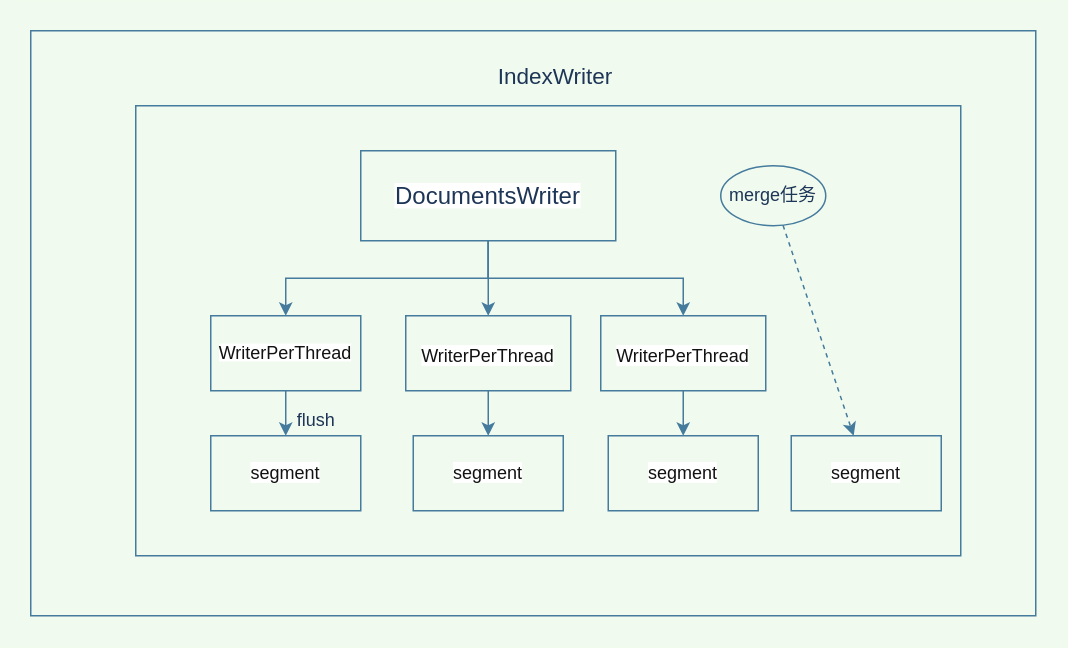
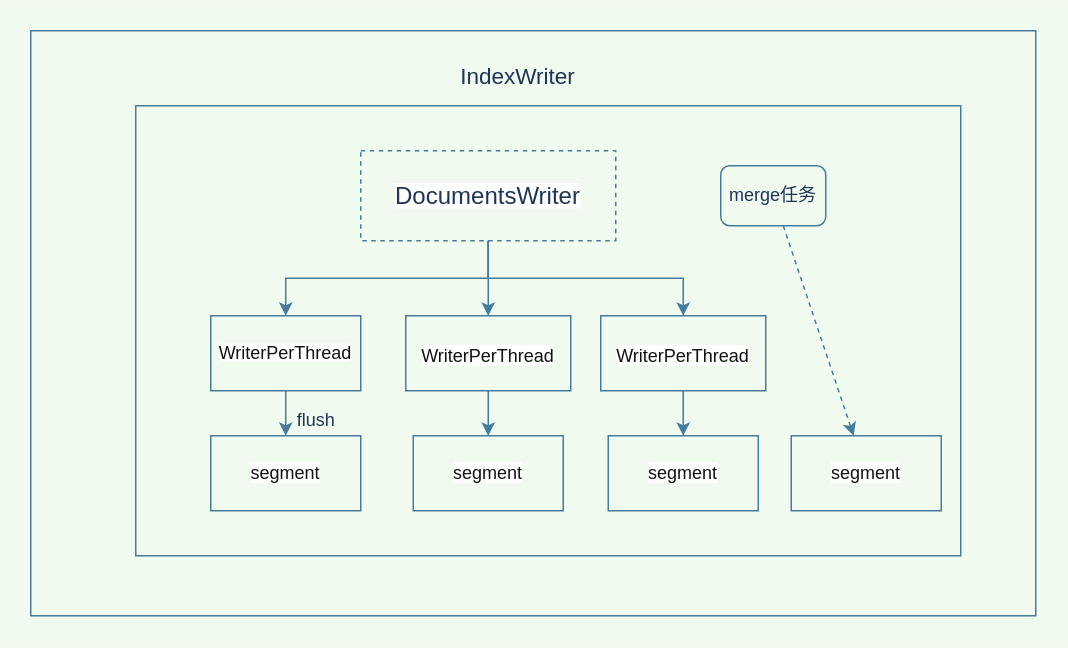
(556, 76) -> (518, 76)
(488, 196) -> (488, 196)
(773, 196) -> (773, 196)
